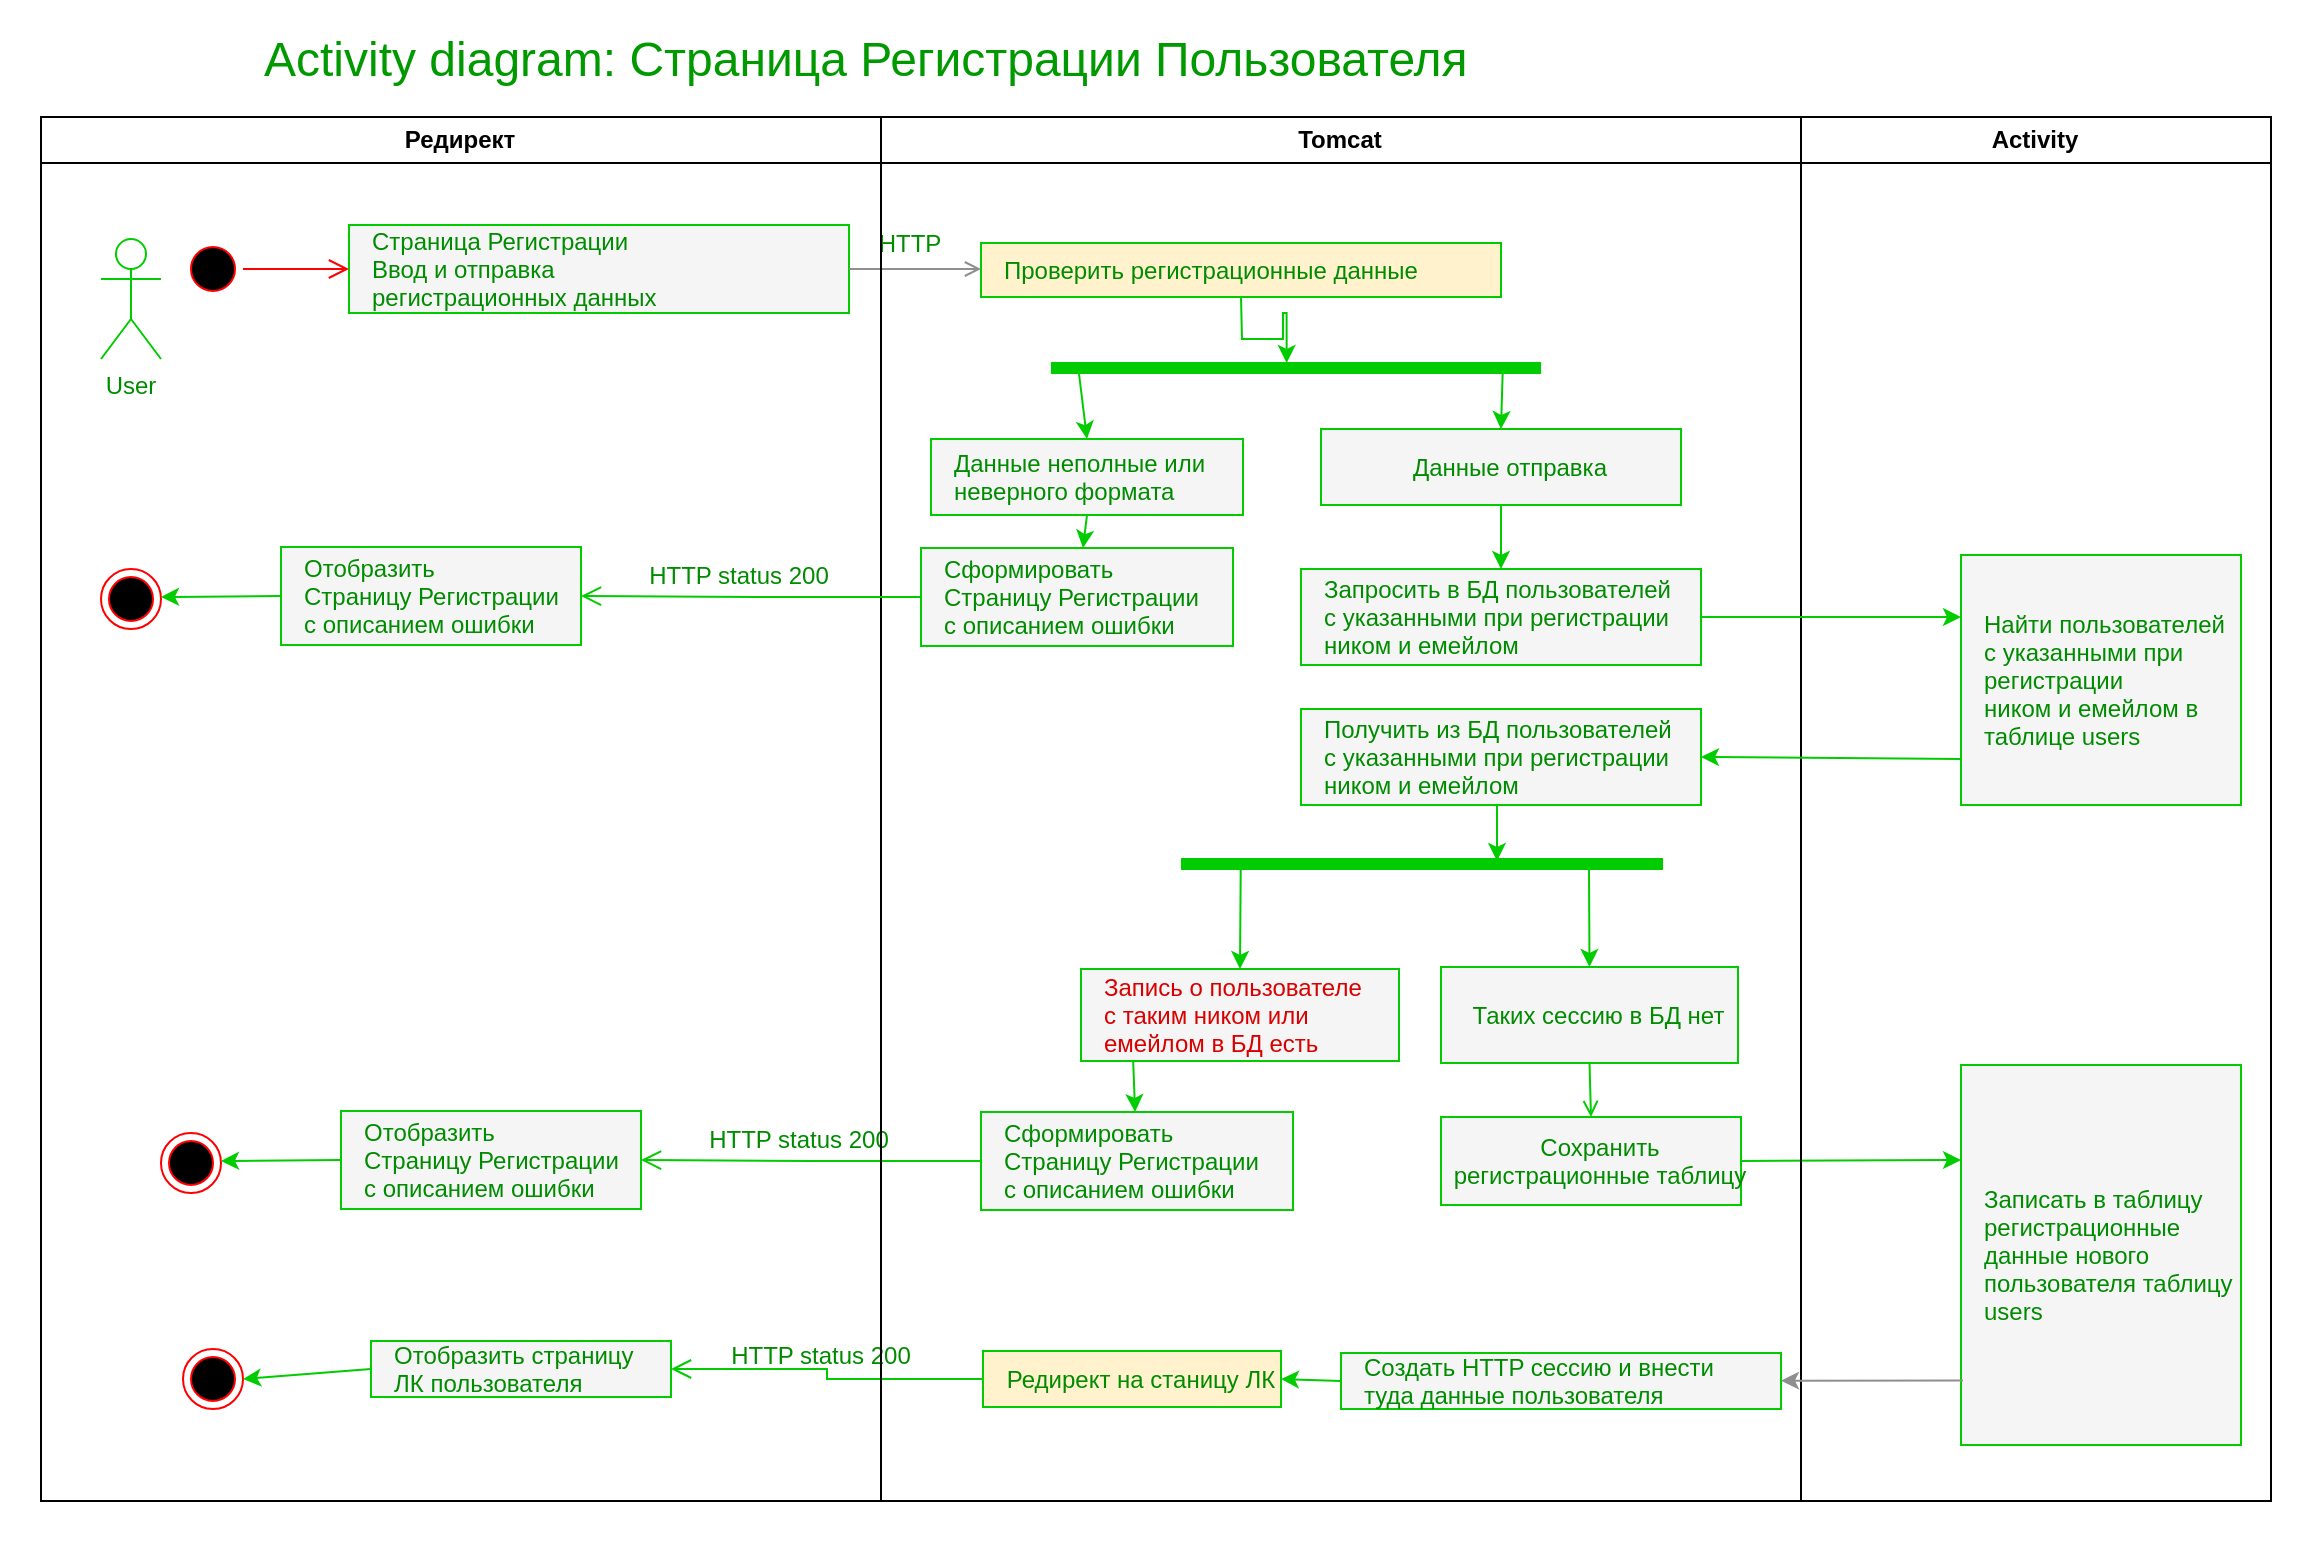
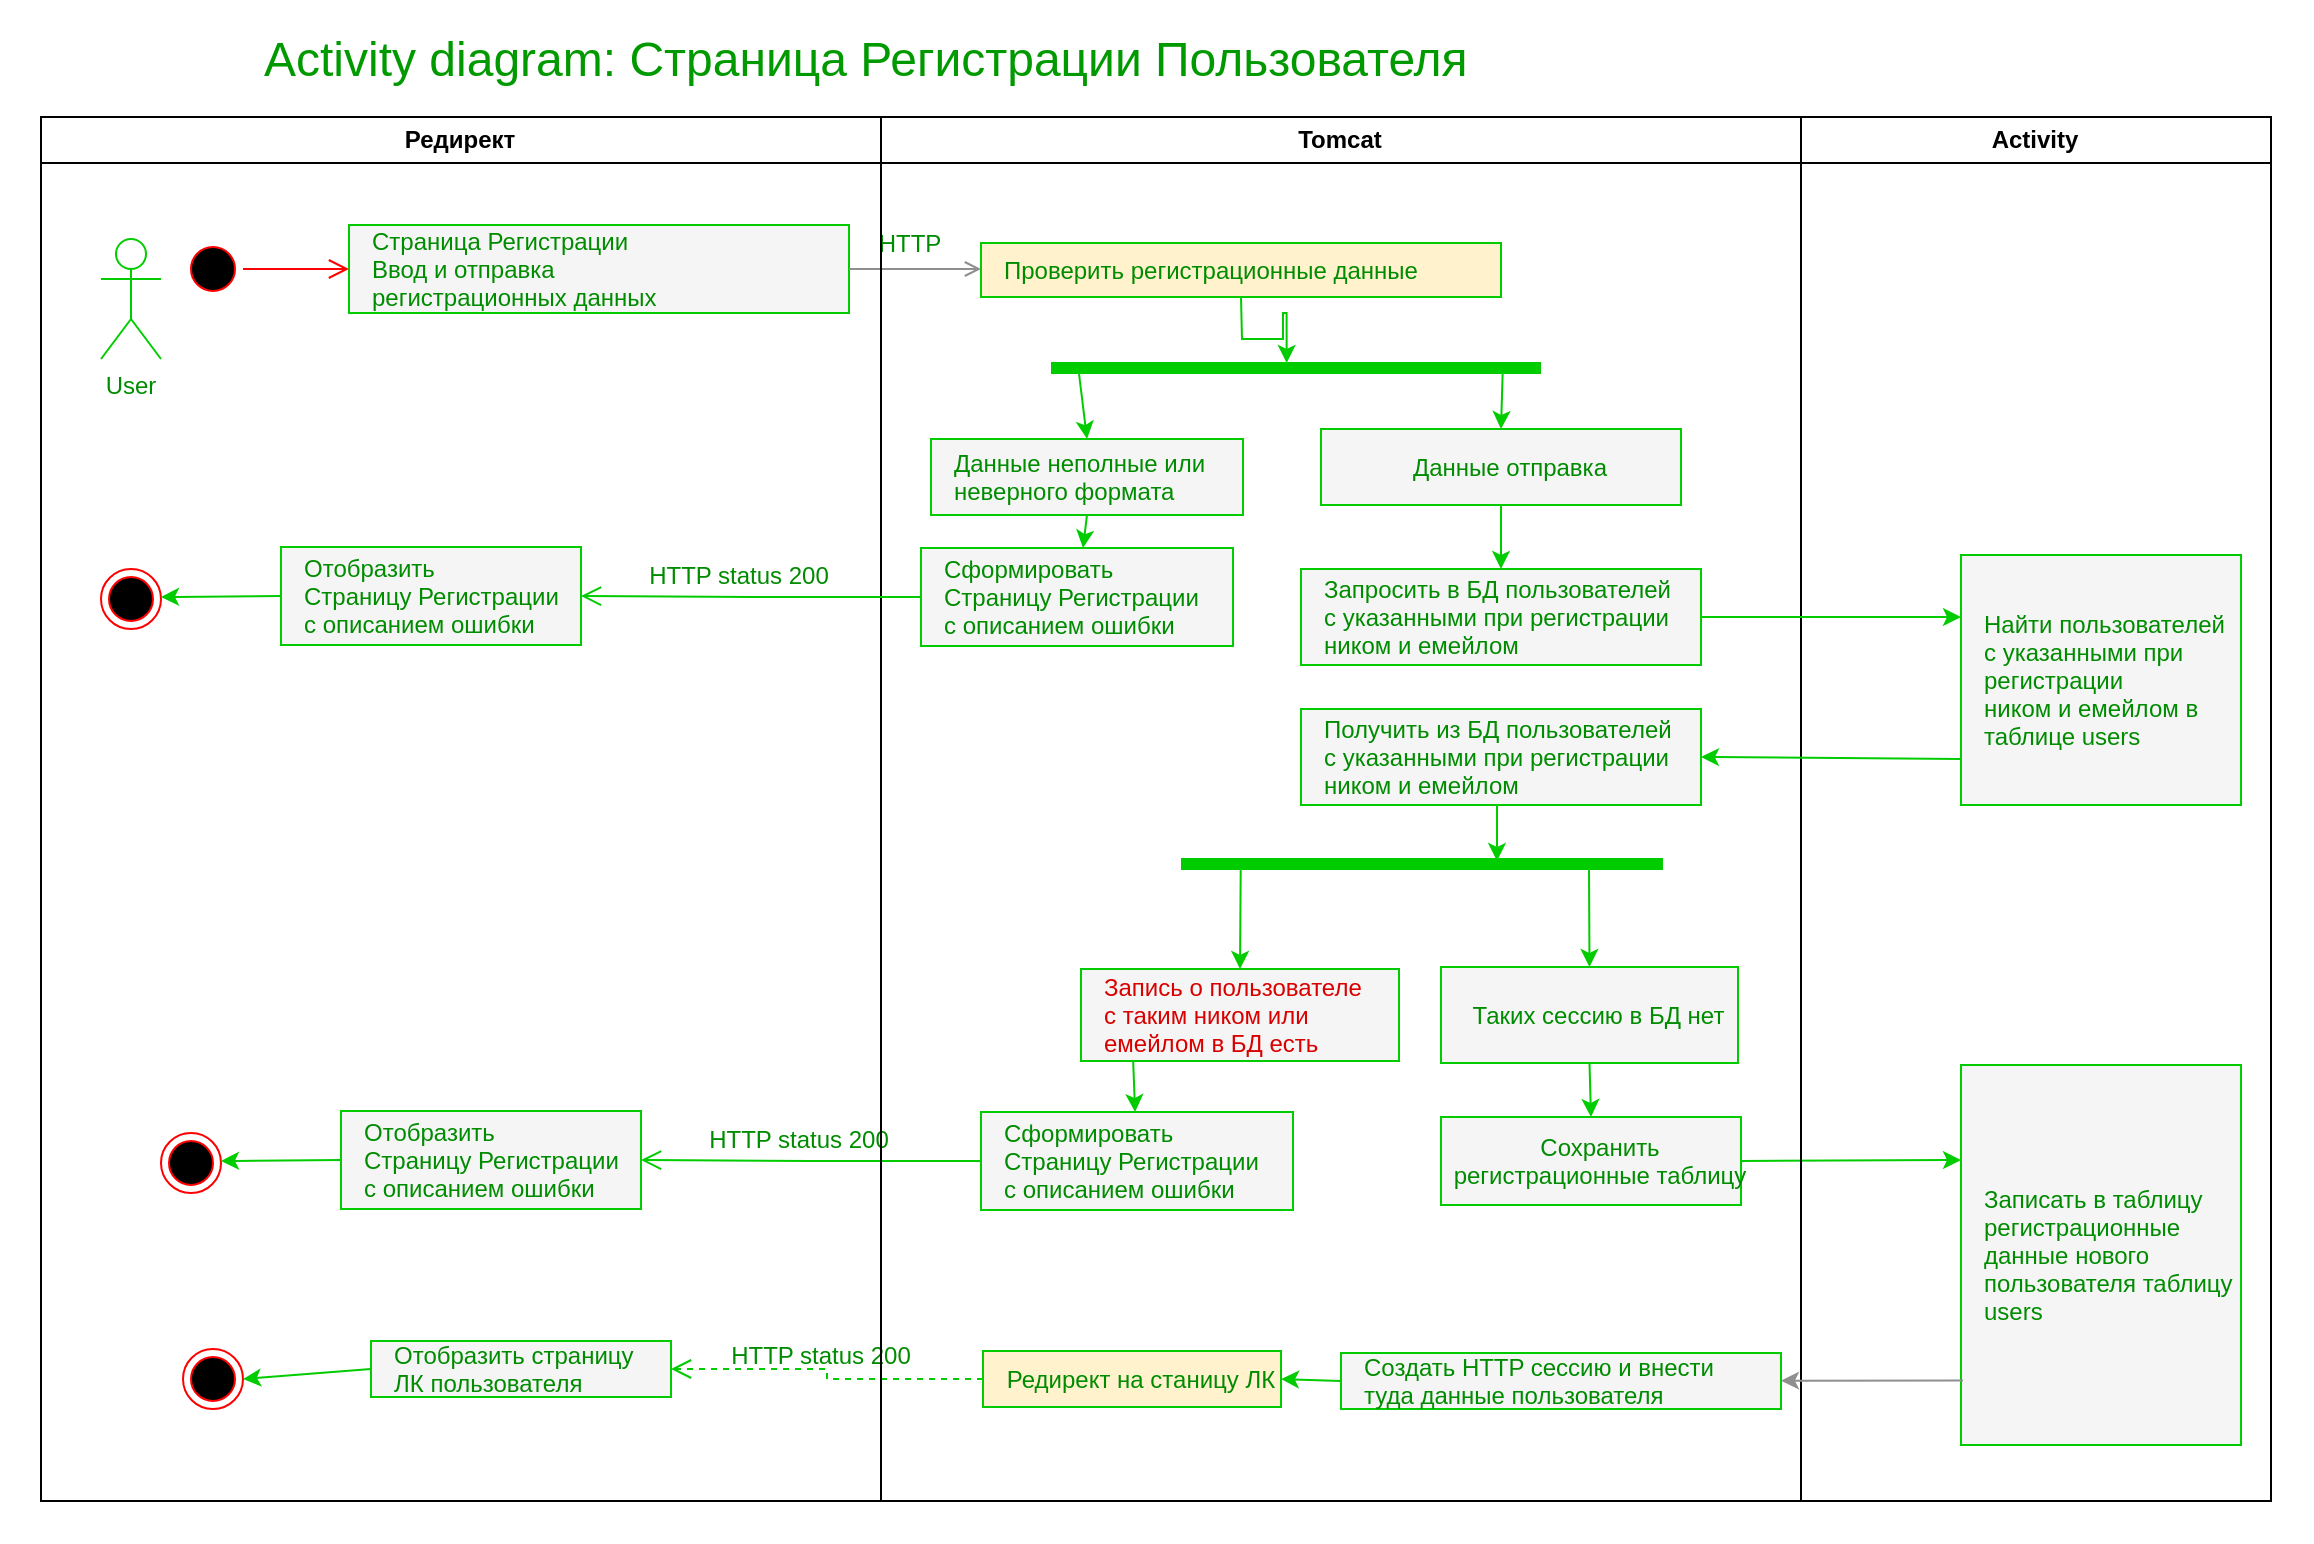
(1591, 1105) -> (1591, 1102)
(784, 1369) -> (784, 1369)
